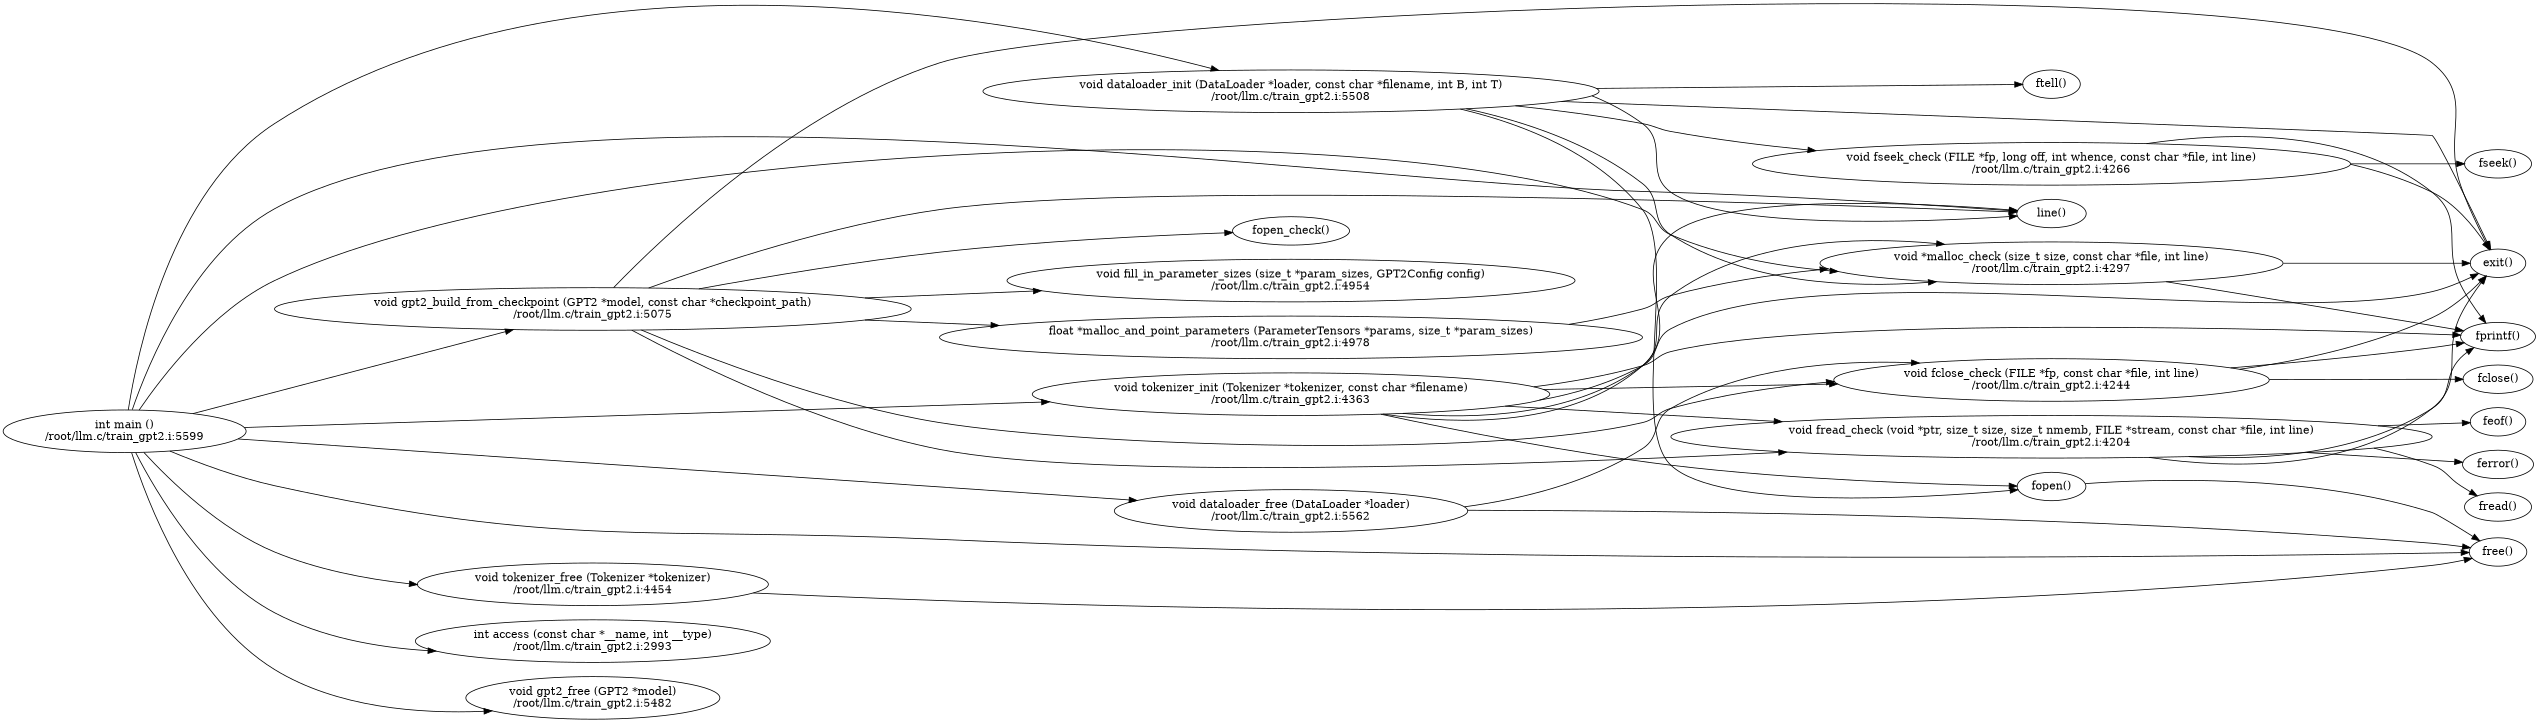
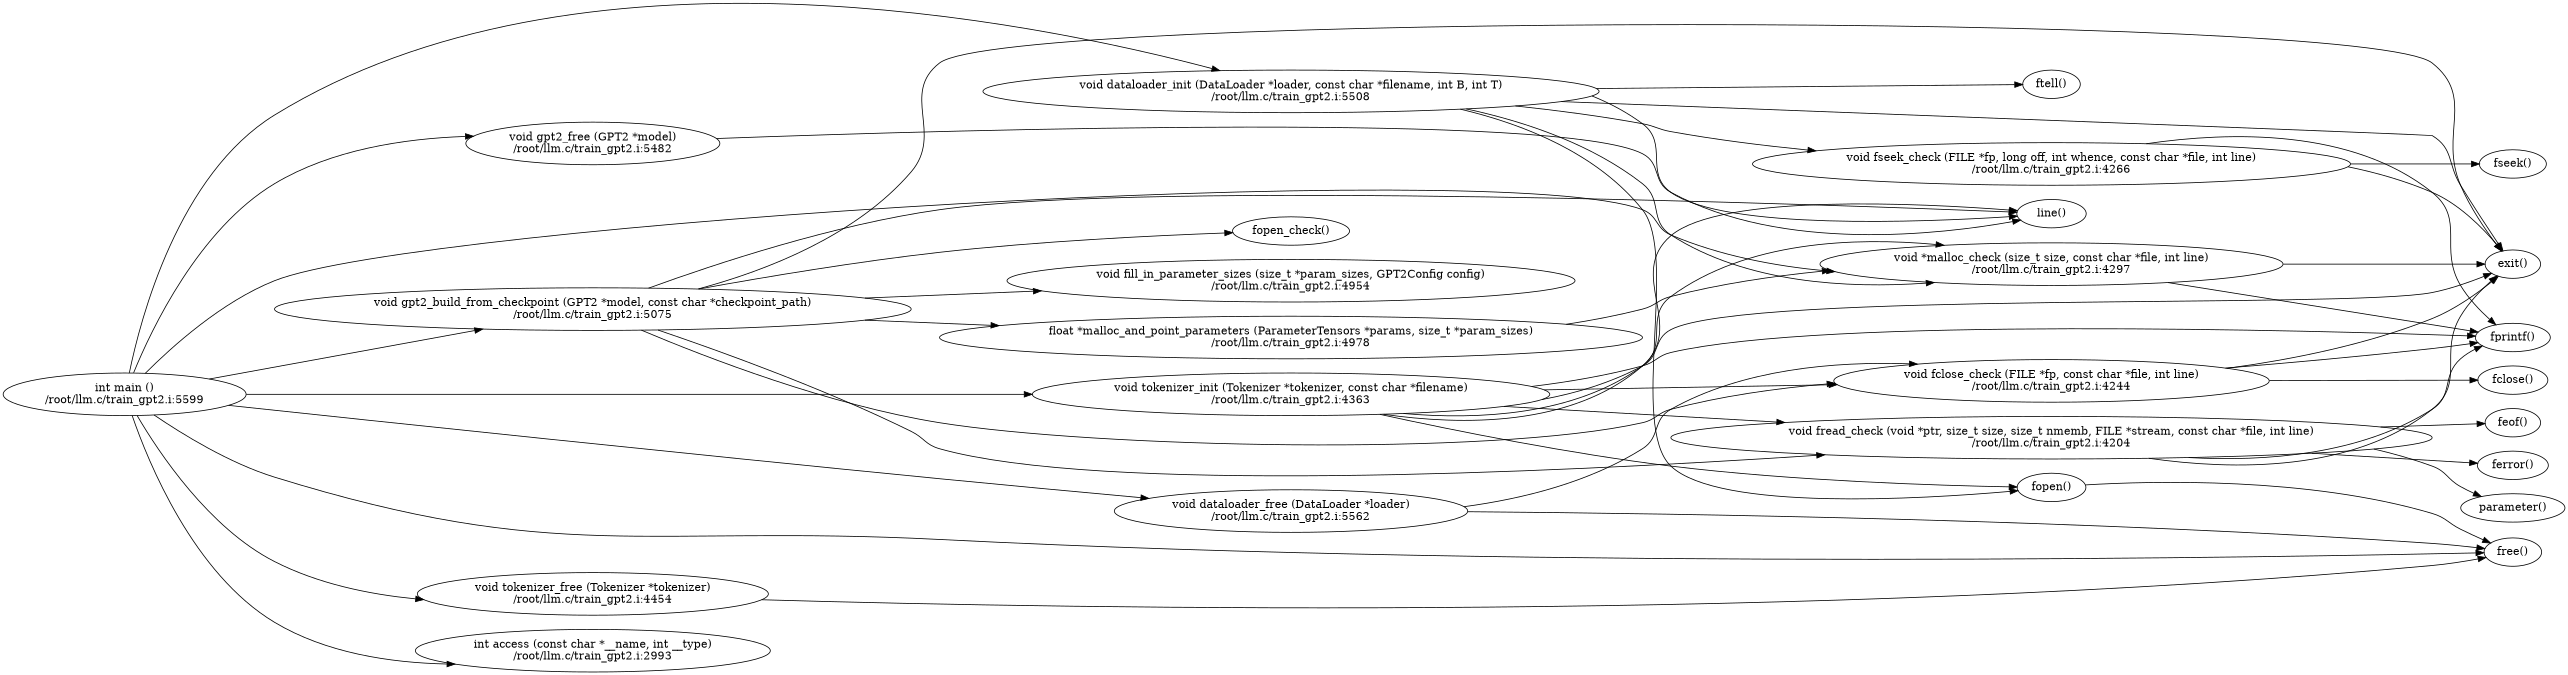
(1013, 146) -> (1380, 128)
(2498, 507) -> (2513, 508)
